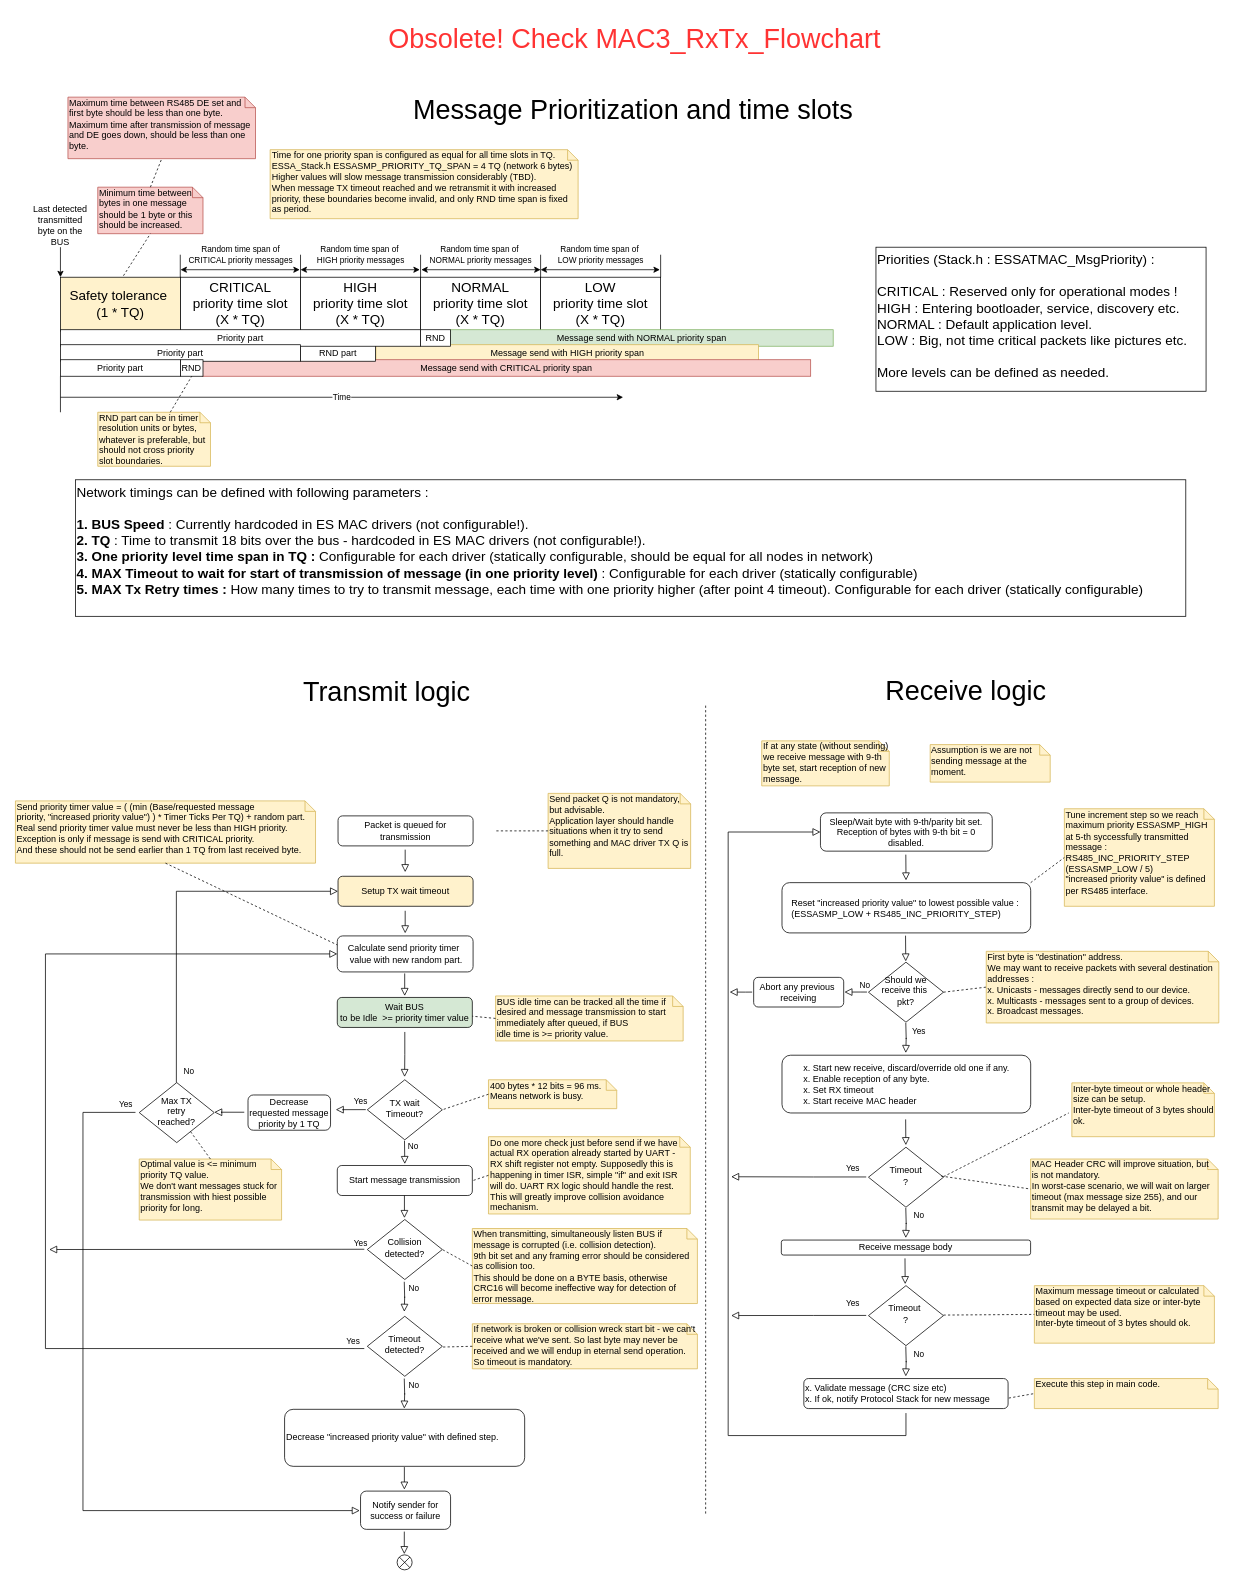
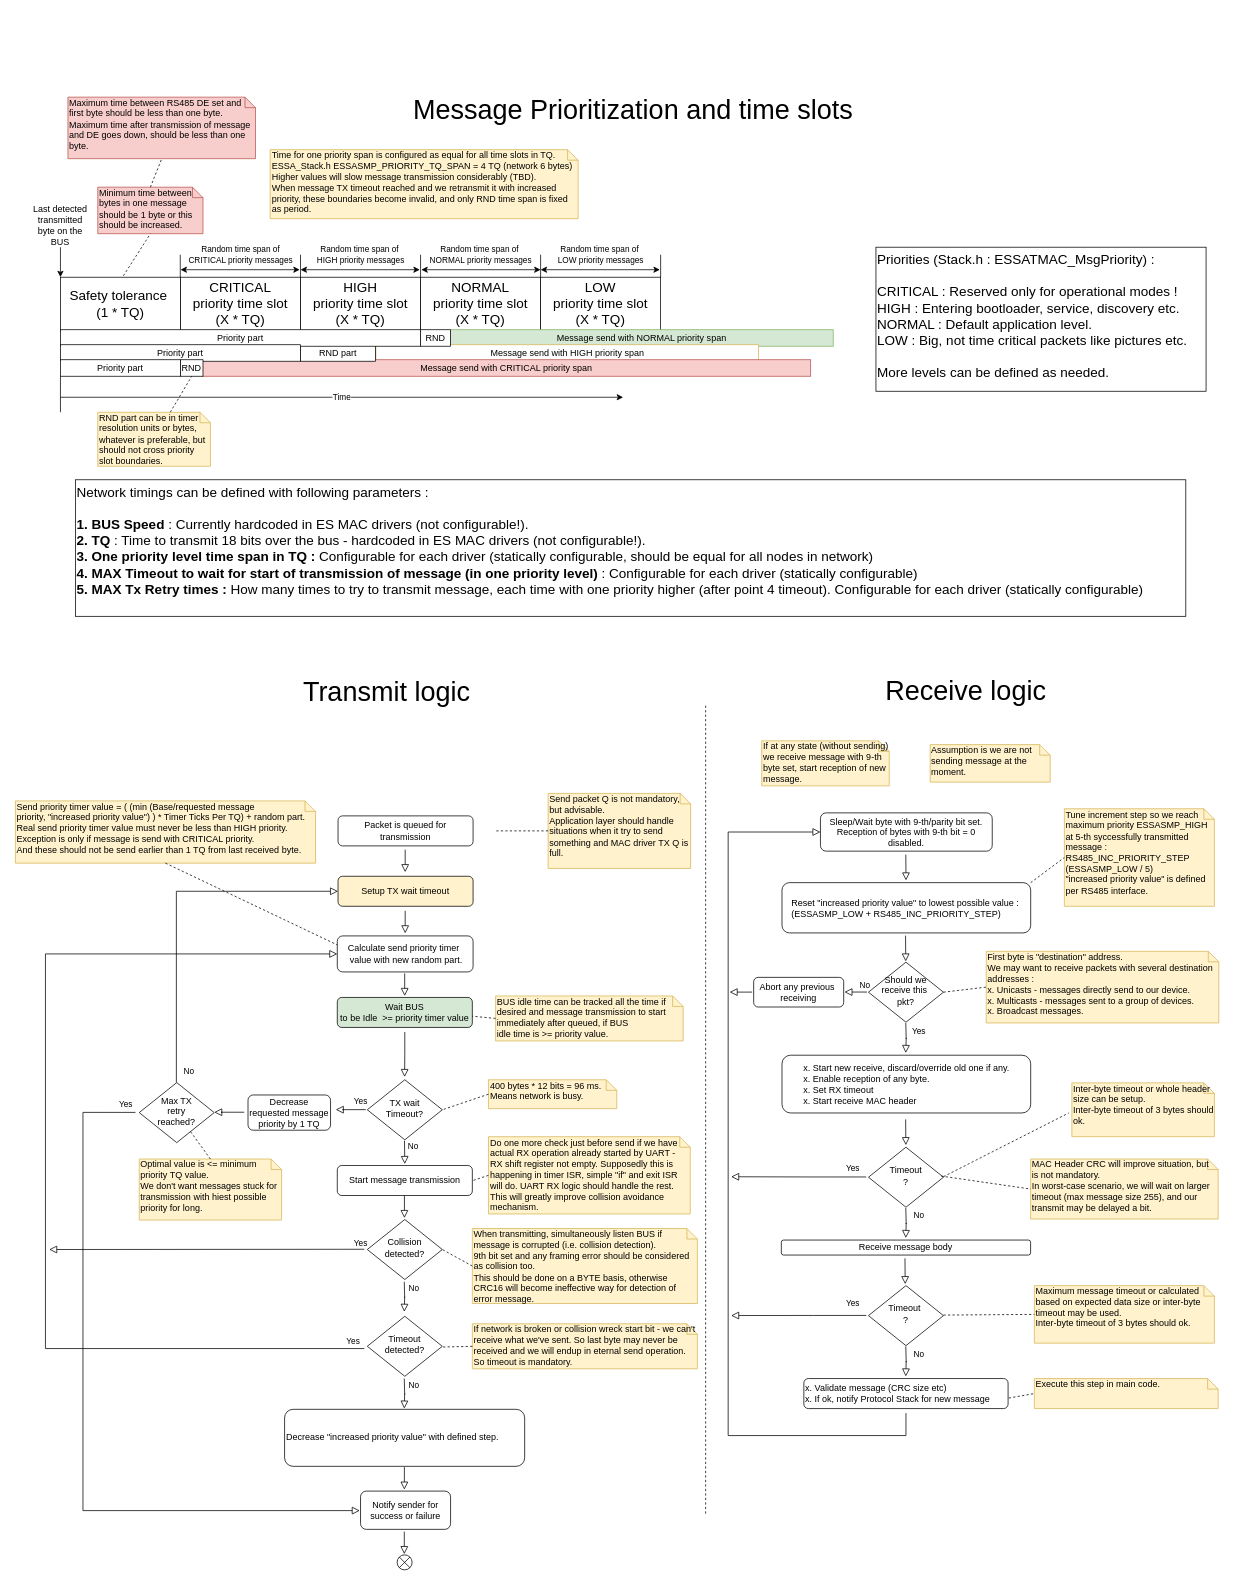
(635, 39) -> none
(120, 304) -> (120, 304)
(567, 353) -> (567, 353)
